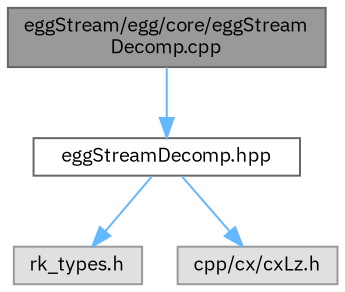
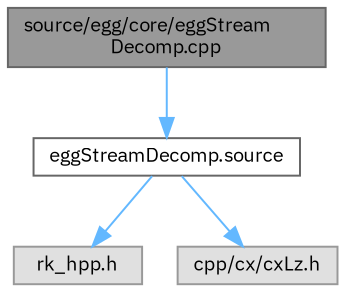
(167, 37) -> (167, 37)
(167, 157) -> (167, 157)
(78, 265) -> (78, 265)
